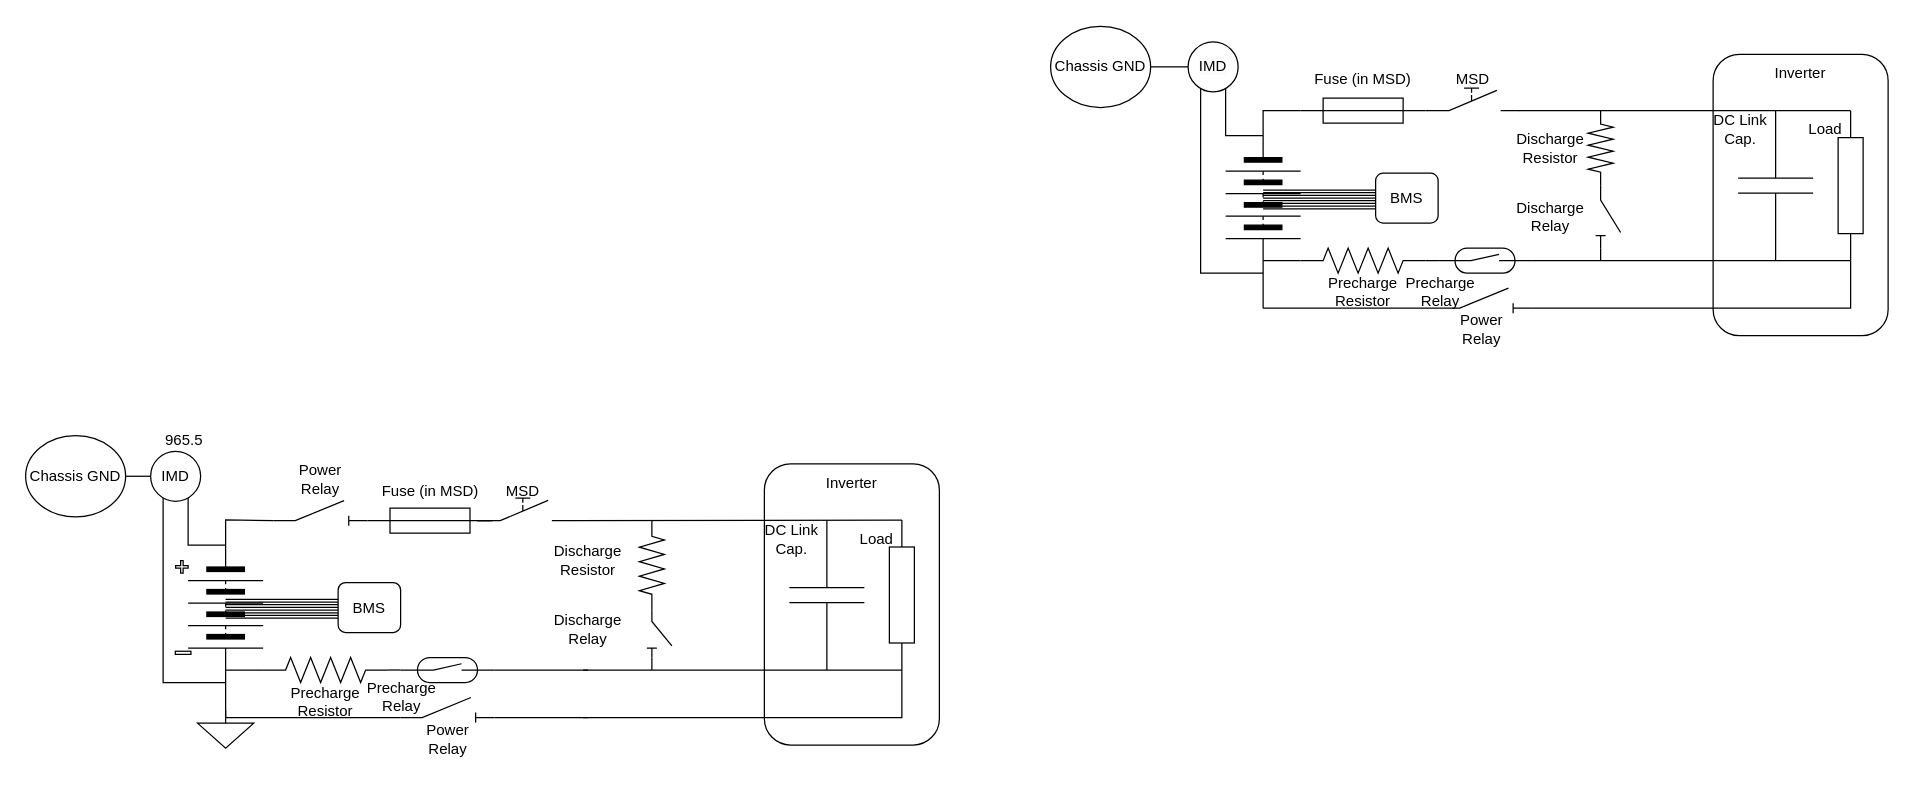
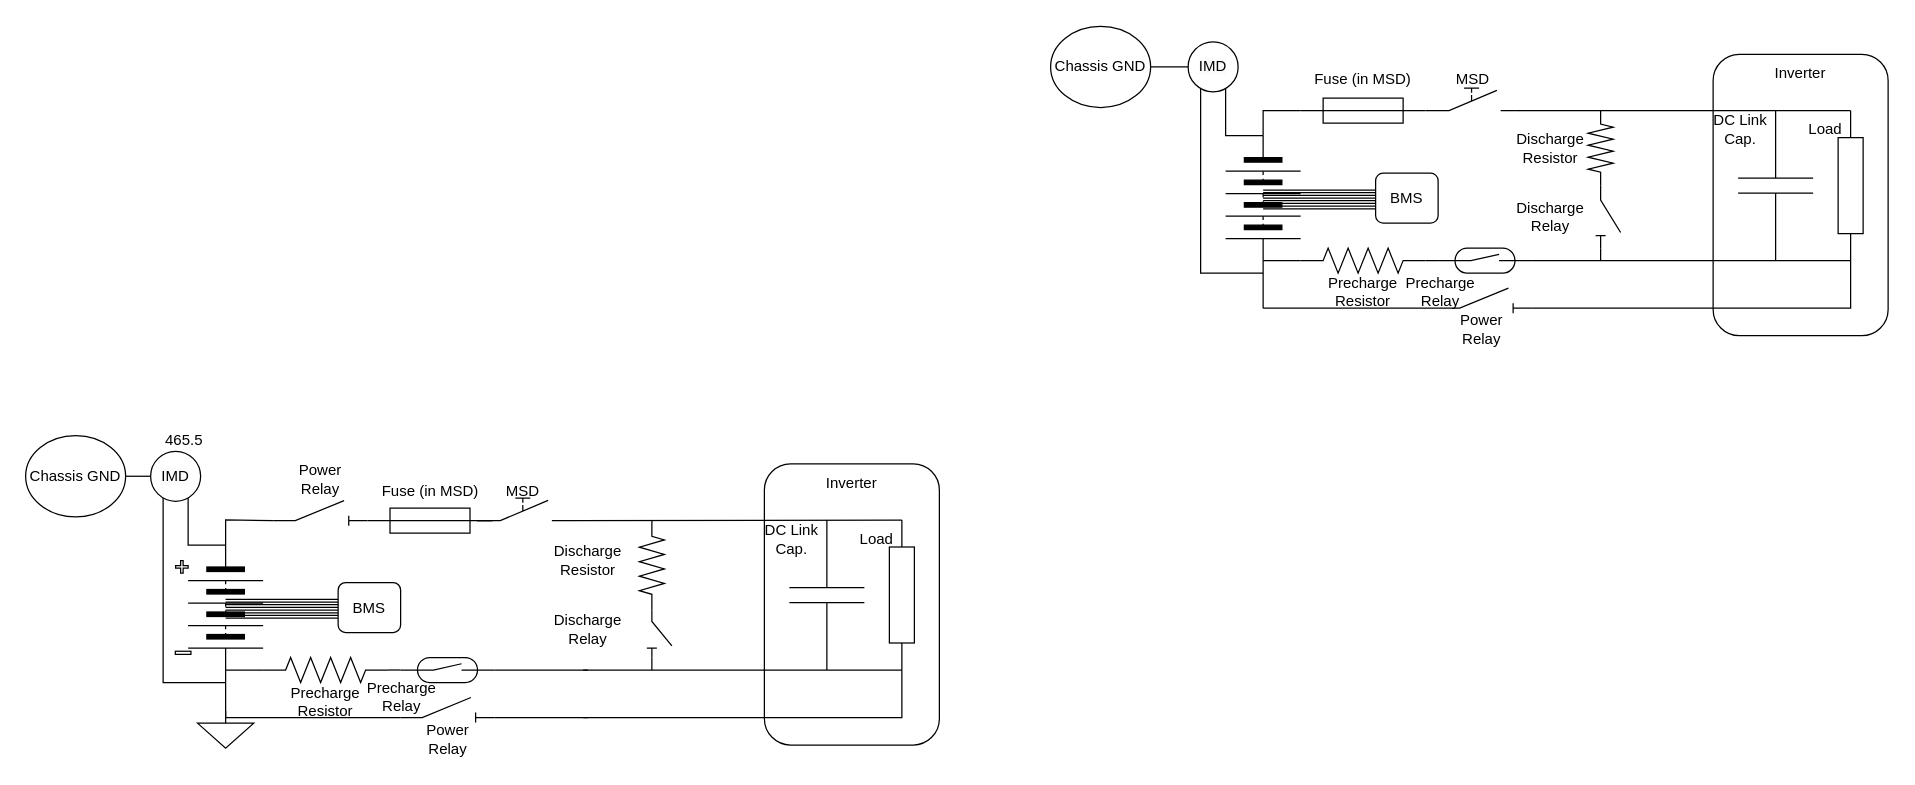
(185, 441) -> (185, 441)
